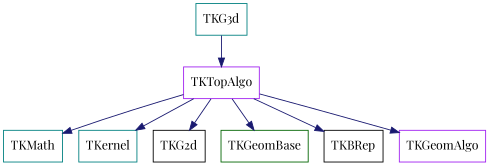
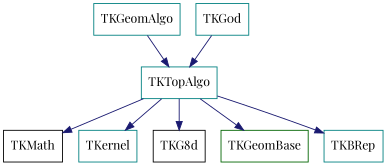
(221, 19) -> (222, 19)
(221, 83) -> (179, 83)
(325, 112) -> (156, 48)
(33, 146) -> (33, 146)
(179, 146) -> (179, 146)
(354, 146) -> (354, 146)
(442, 146) -> (137, 19)
